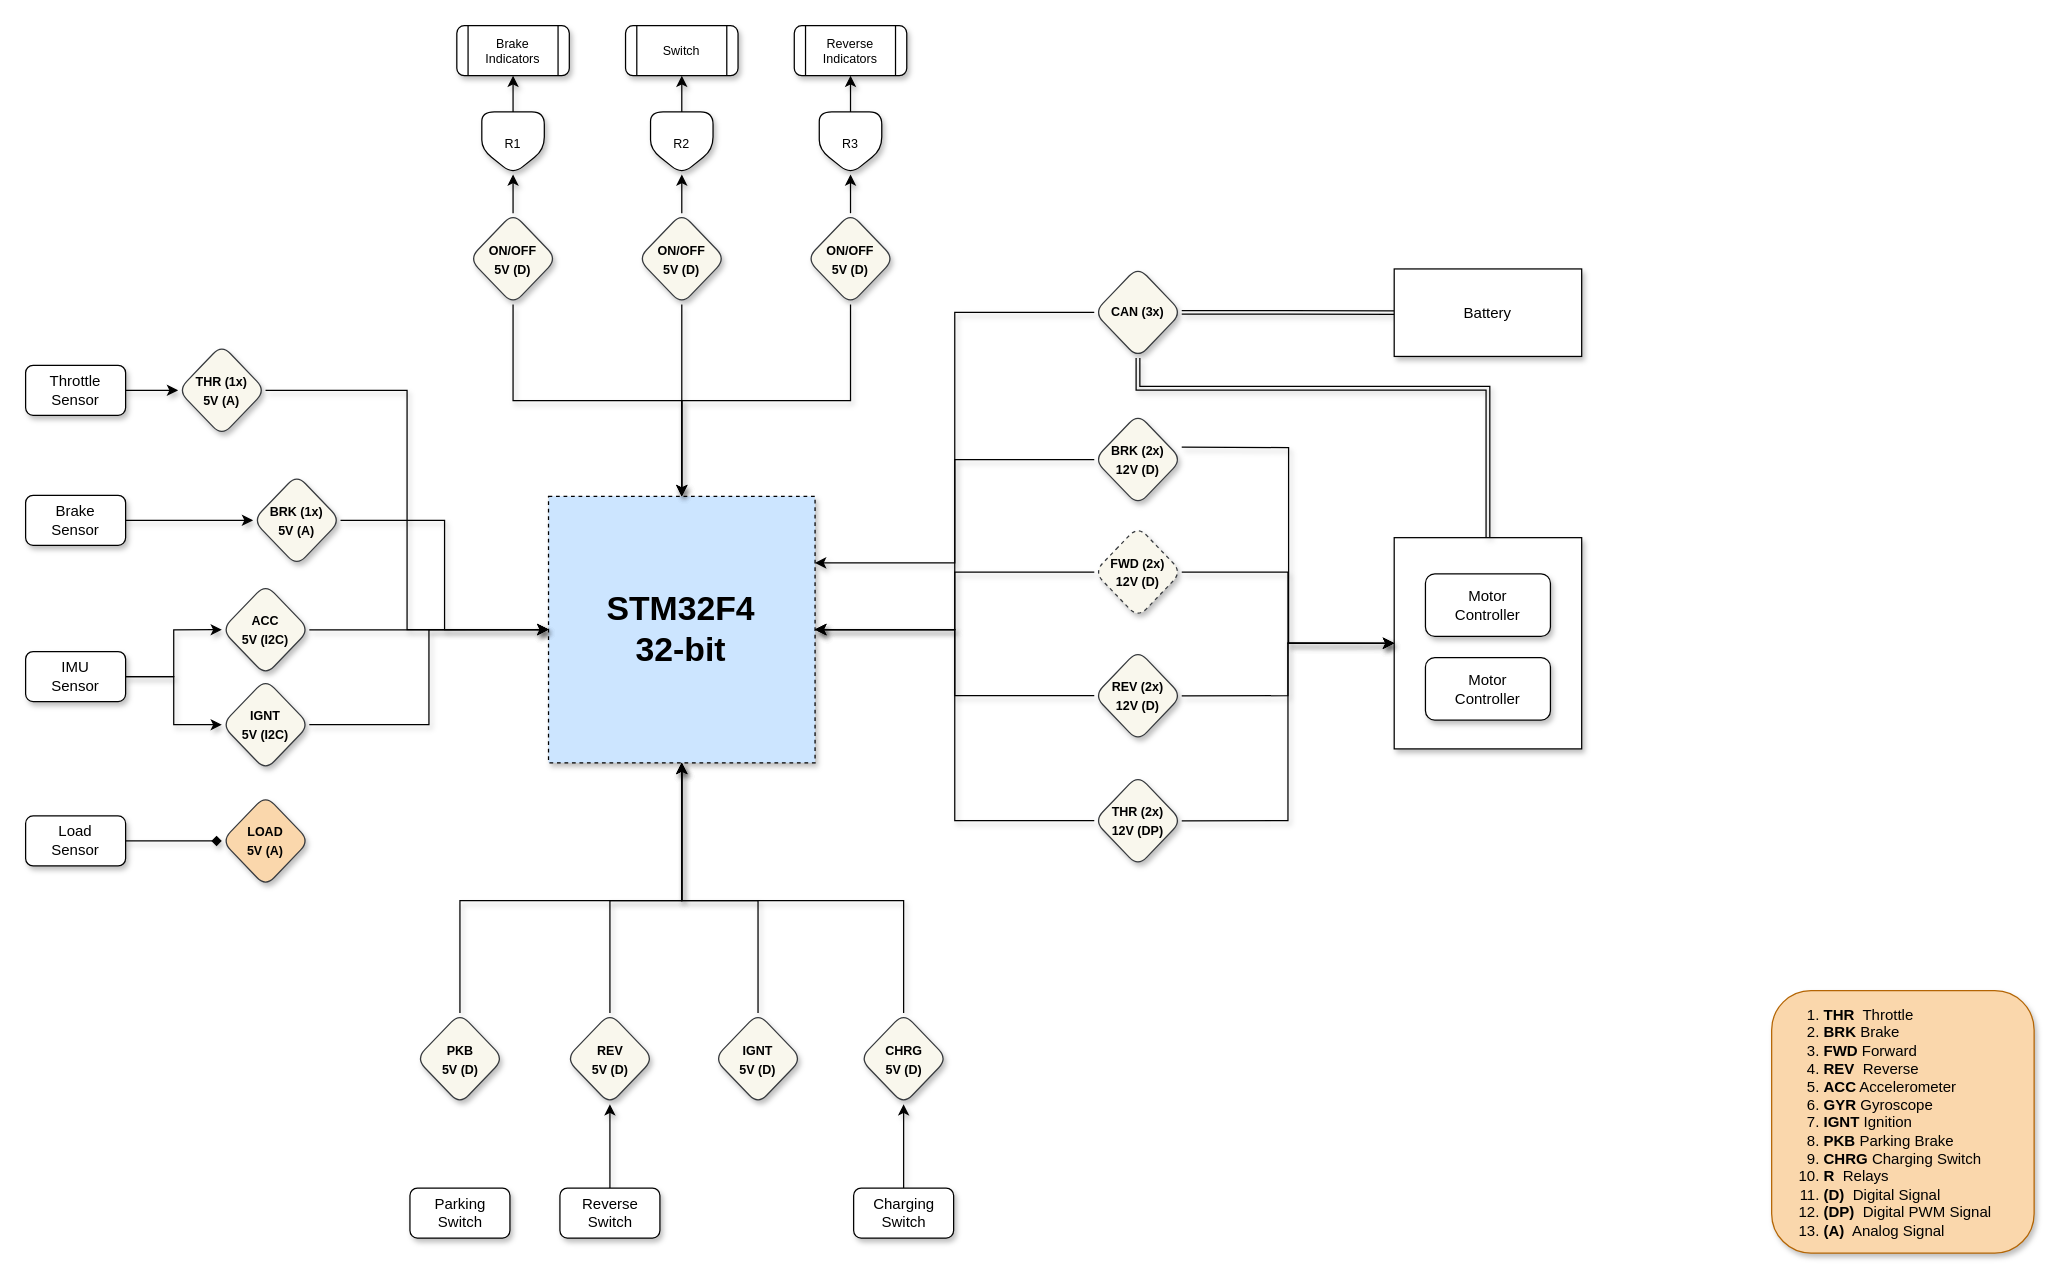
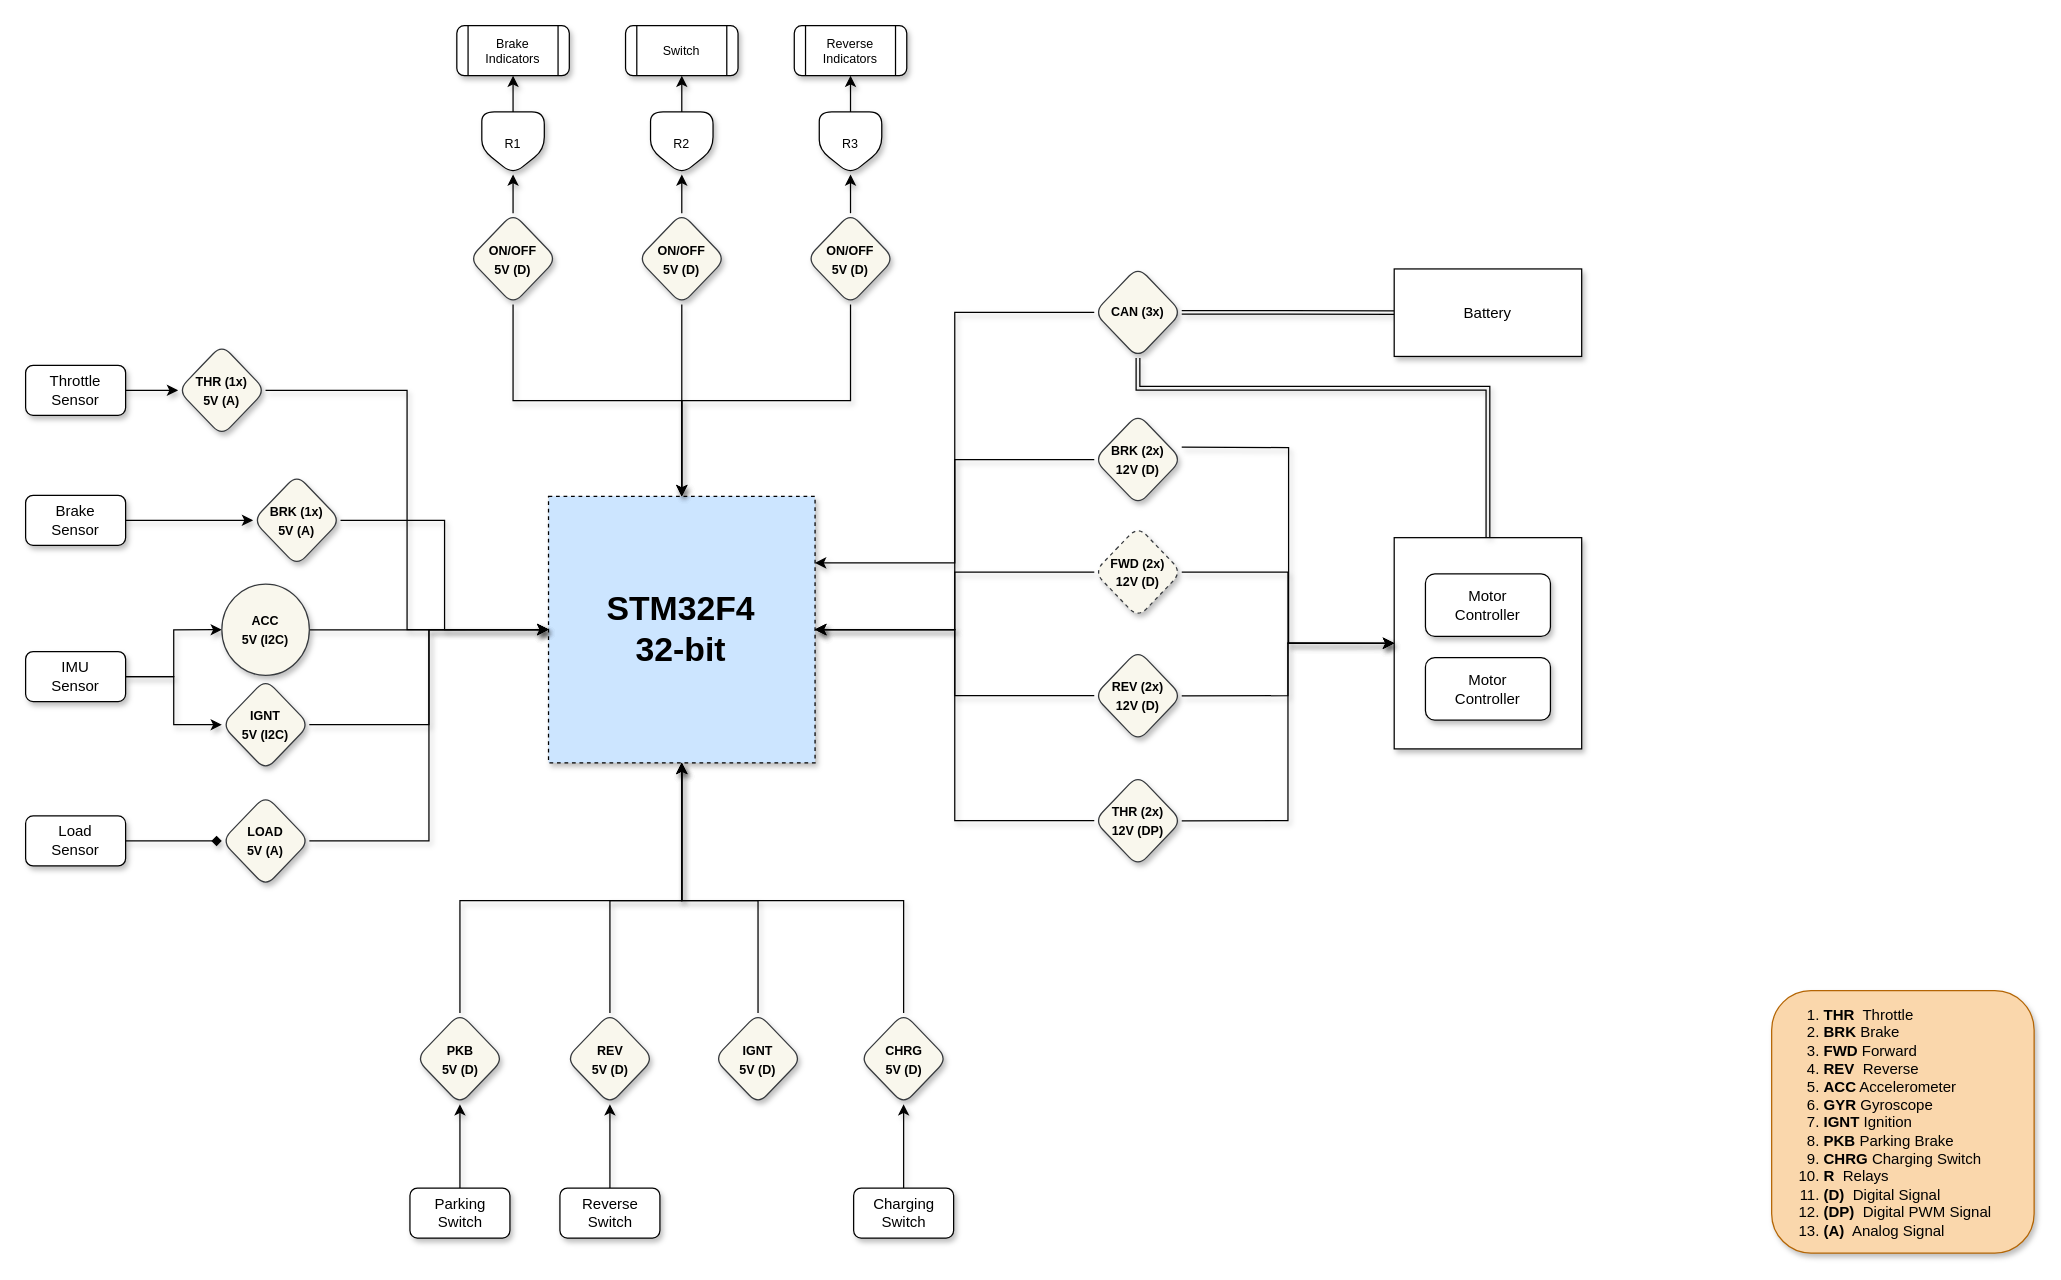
(266, 630) -> (266, 630)
(266, 841) -> (266, 841)
none -> (426, 841)
none -> (460, 1151)
